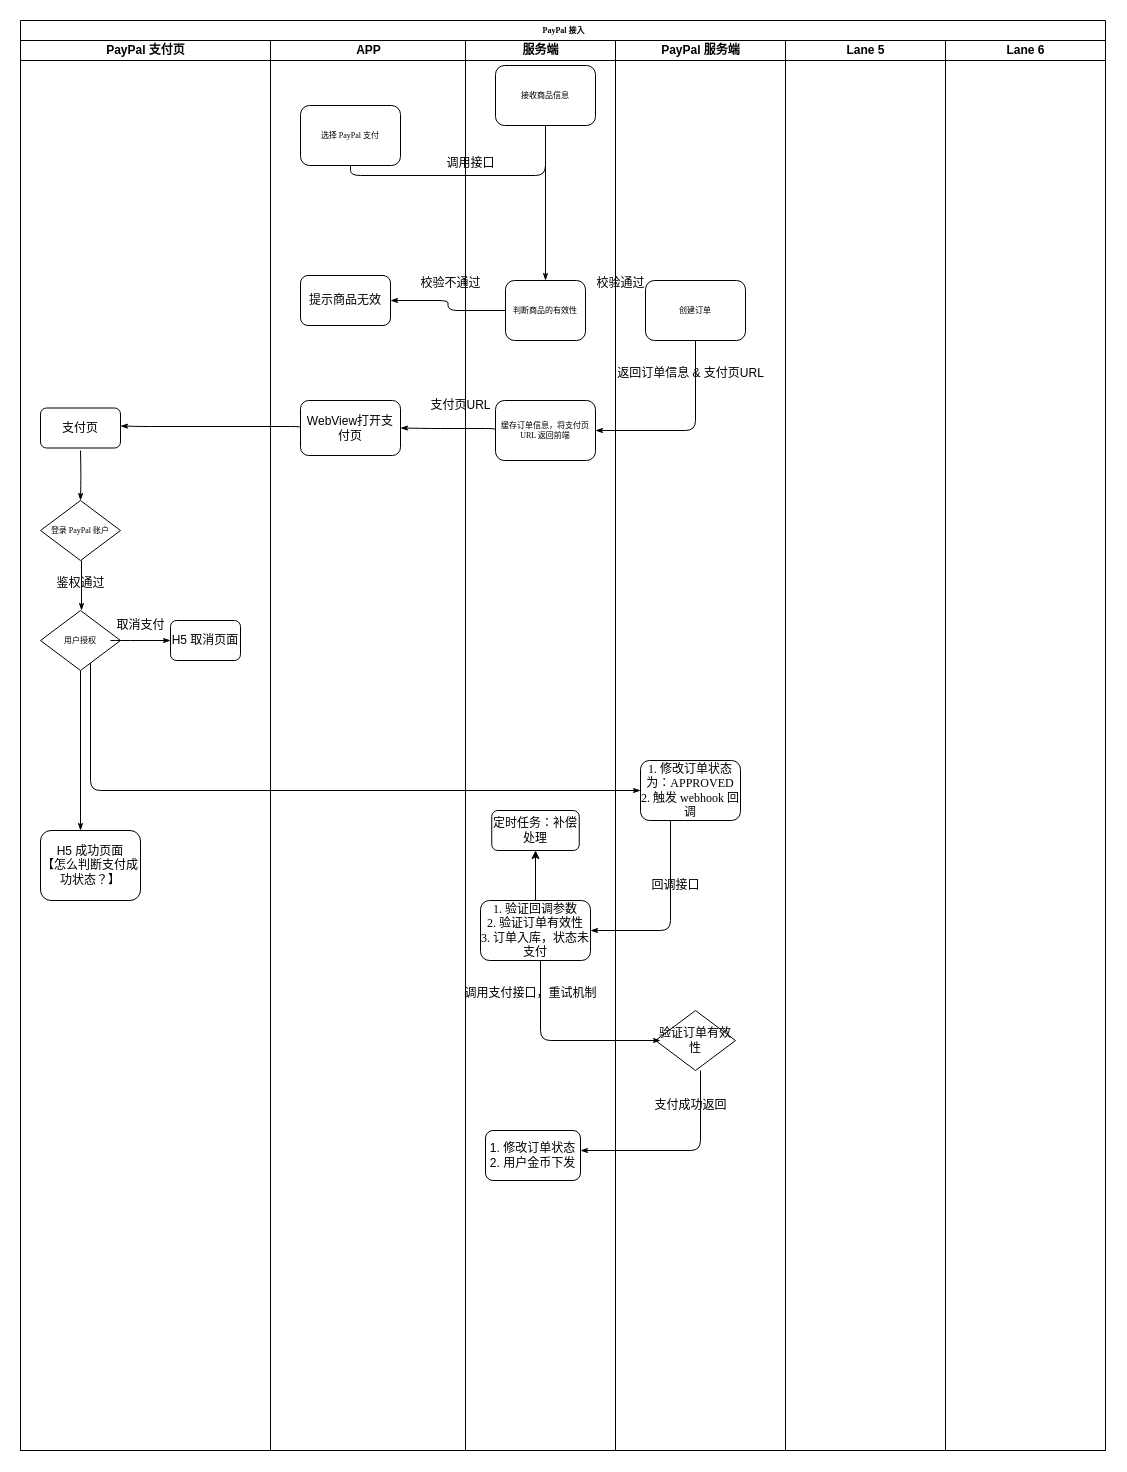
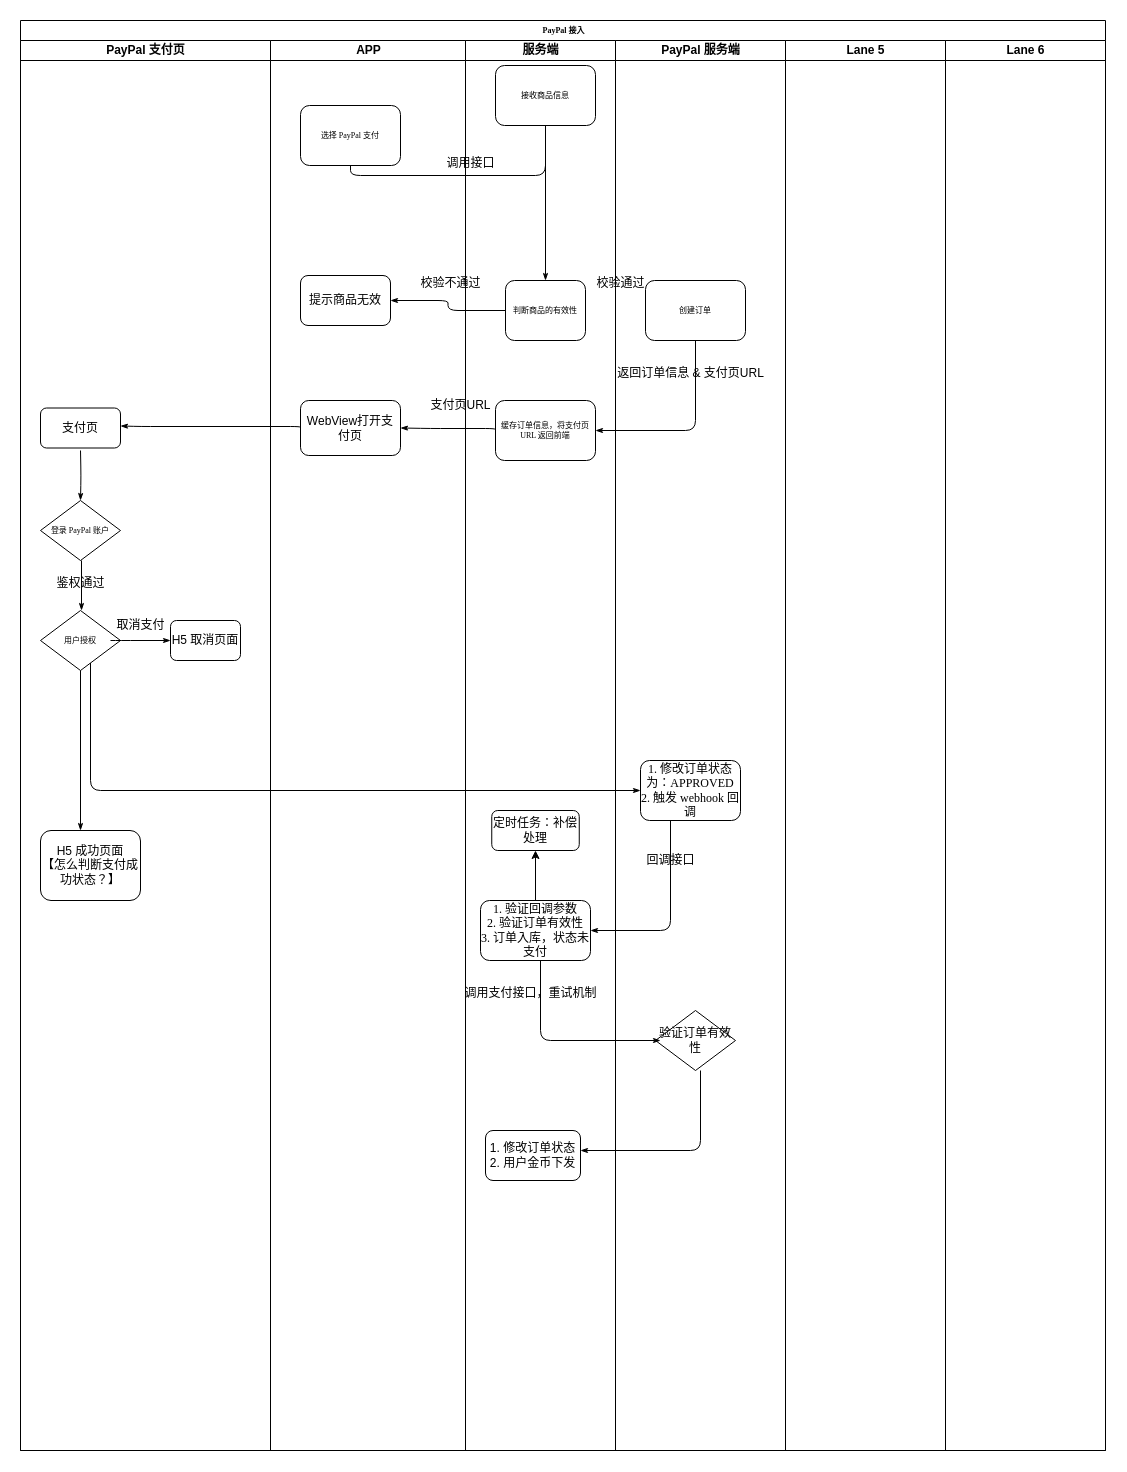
(676, 886) -> (671, 861)
(691, 1106) -> none
